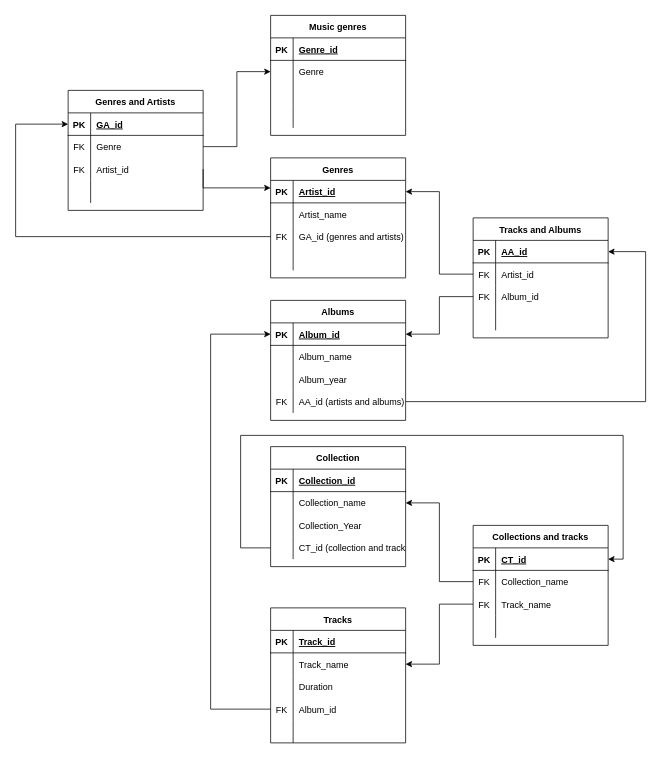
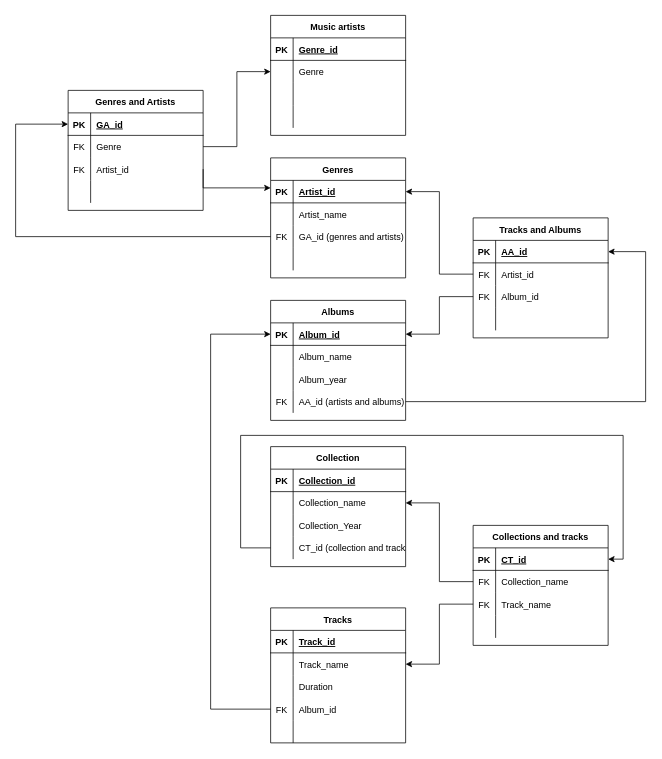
(338, 27) -> (338, 27)
